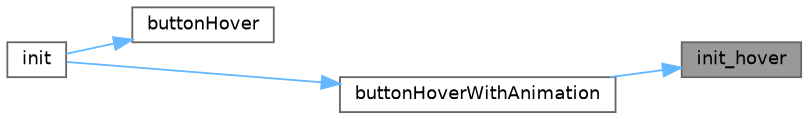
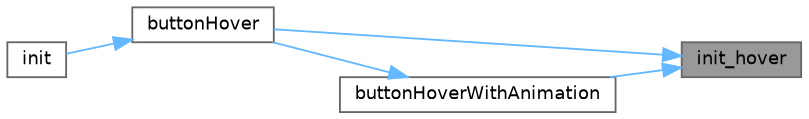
none -> (468, 42)
(194, 72) -> (331, 57)
